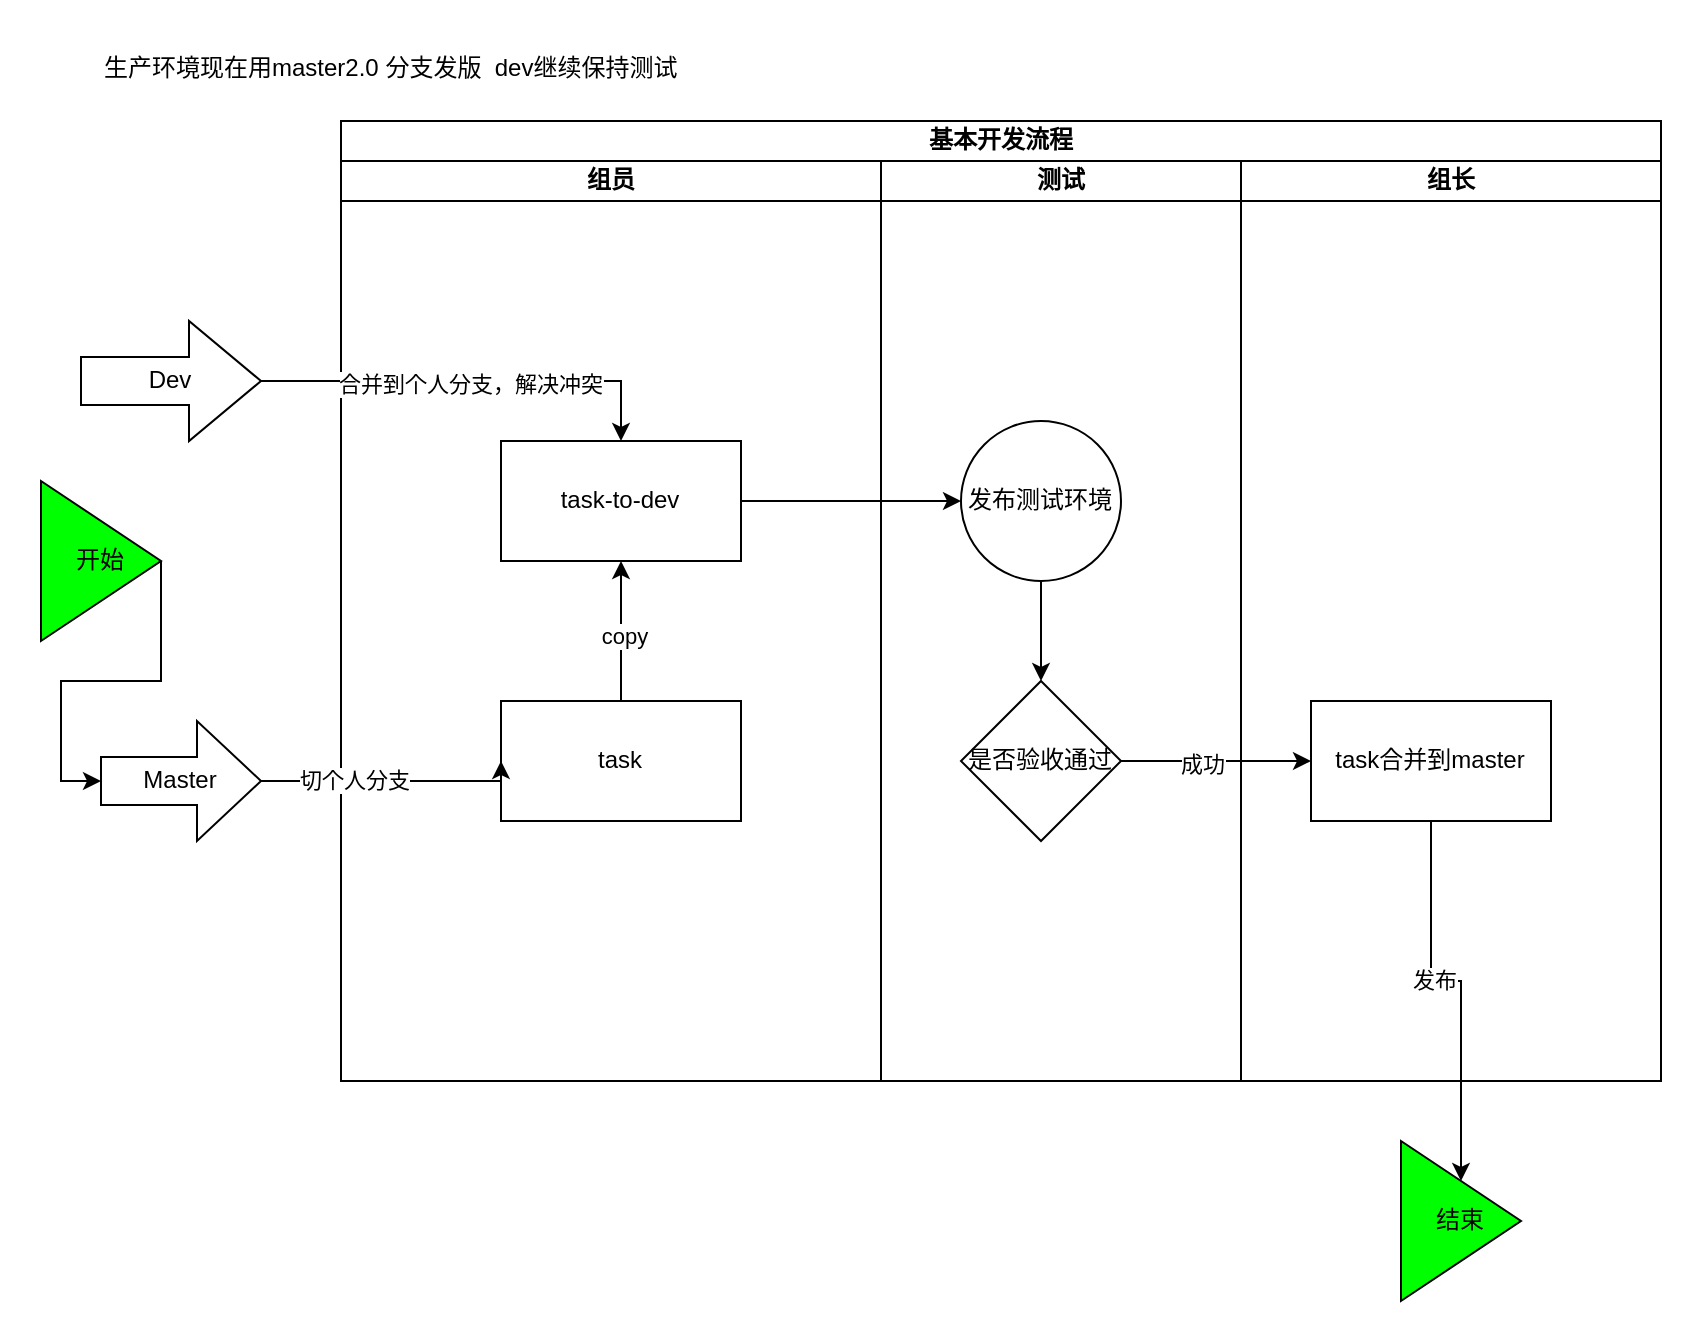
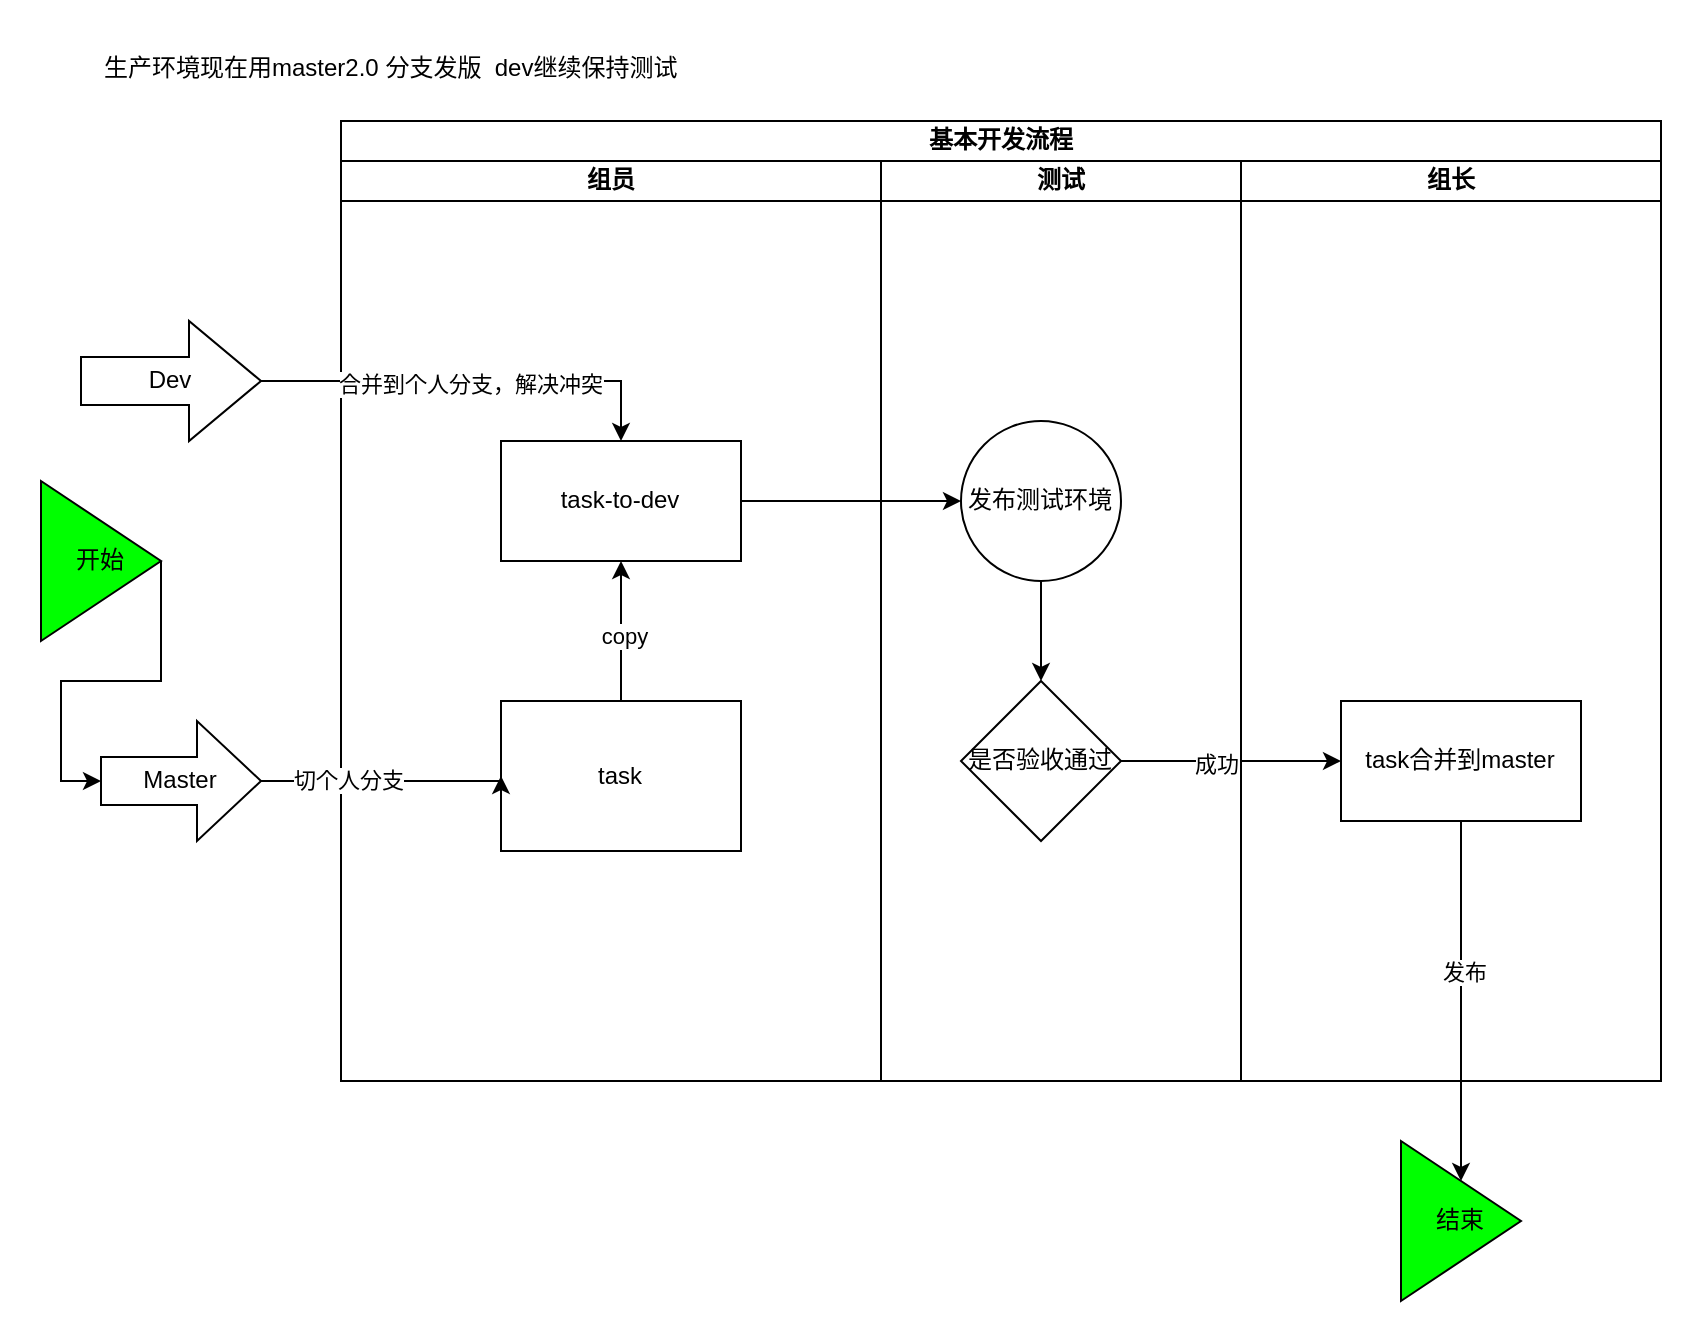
(621, 761) -> (621, 776)
(1431, 761) -> (1461, 761)
